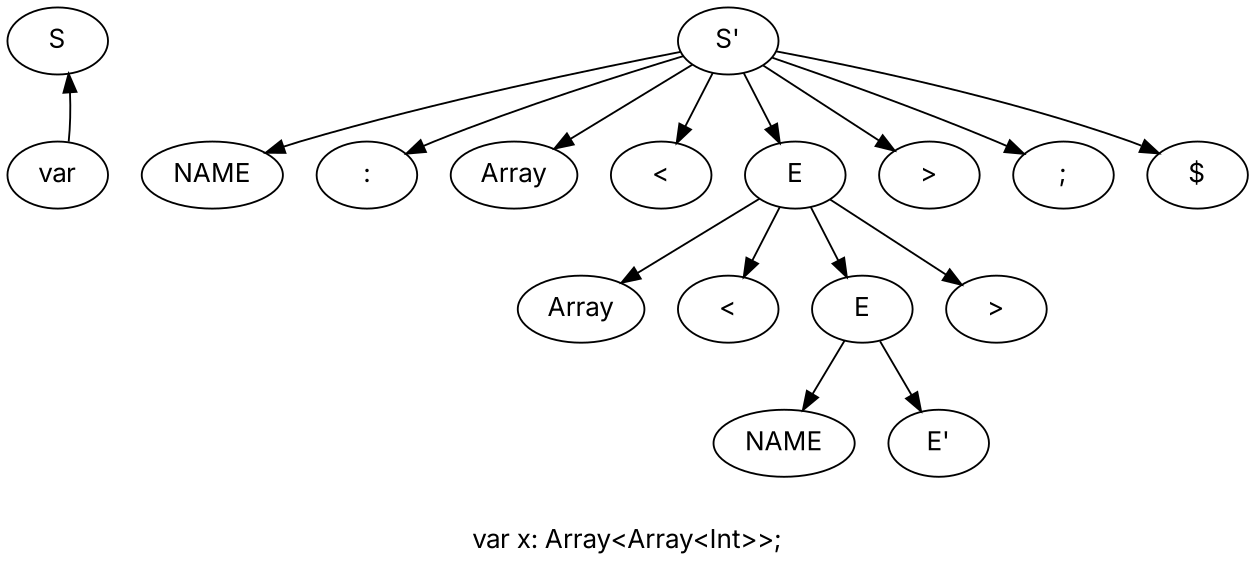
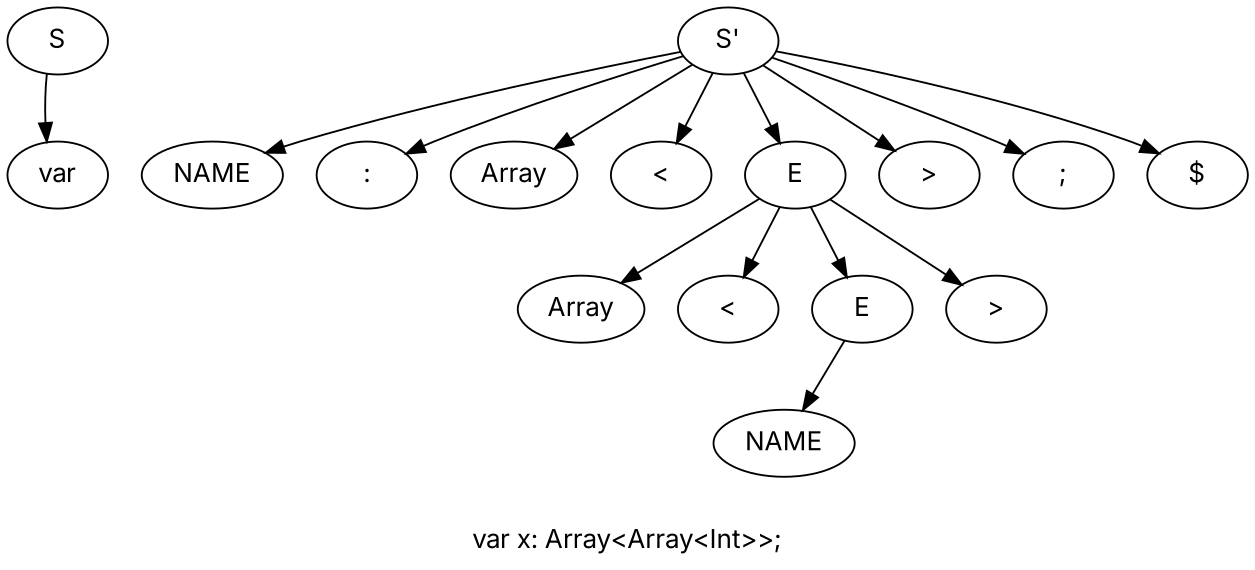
(70, 117) -> (45, 98)
(939, 443) -> none
